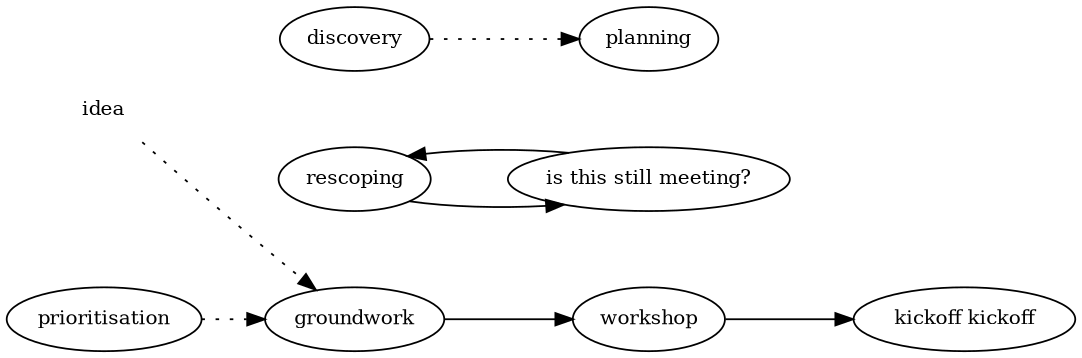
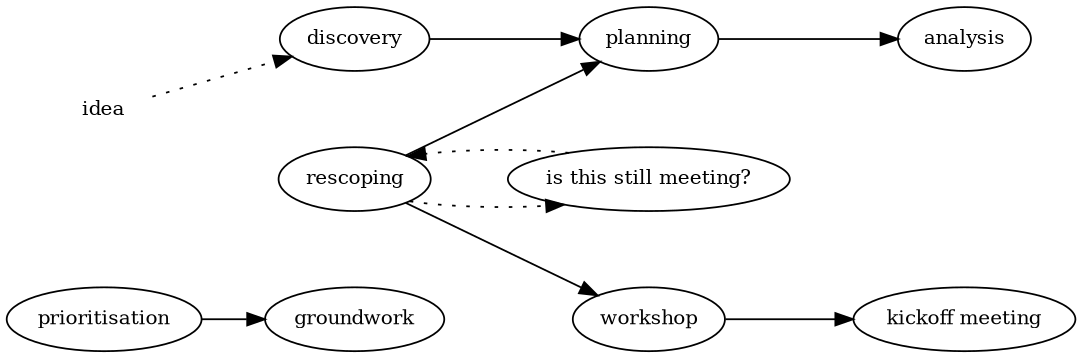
(496, 39) -> (496, 39)
none -> (964, 39)
none -> (495, 113)
(497, 150) -> (497, 150)
(478, 207) -> (478, 207)
(221, 211) -> (213, 79)
(224, 319) -> (224, 319)
(500, 319) -> (493, 245)
(964, 319) -> (964, 319)
